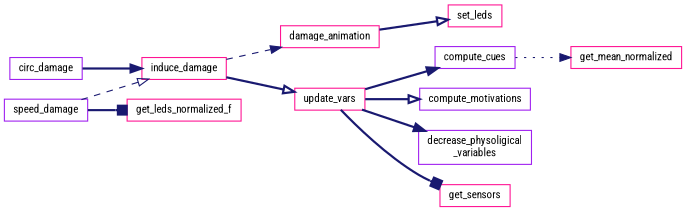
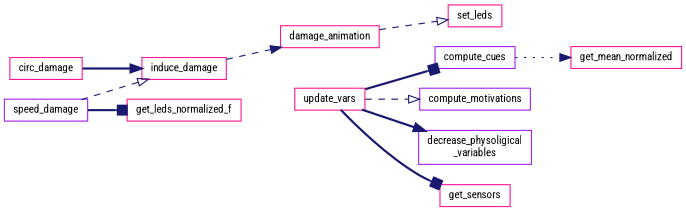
(408, 25) -> (408, 25)
(46, 68) -> (46, 68)
(396, 80) -> (396, 80)
(255, 83) -> none
(387, 99) -> (387, 99)
